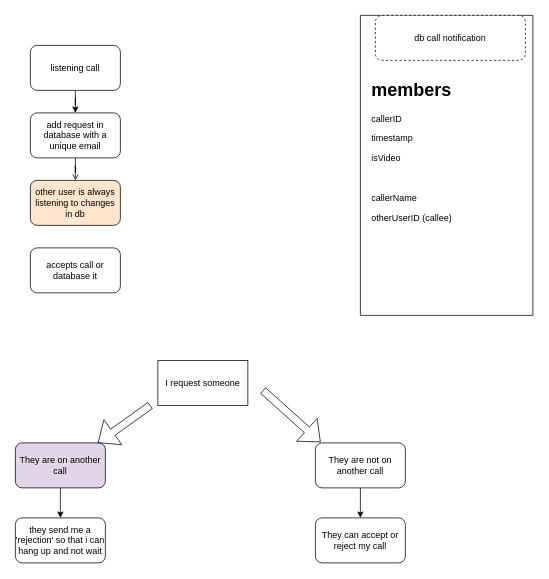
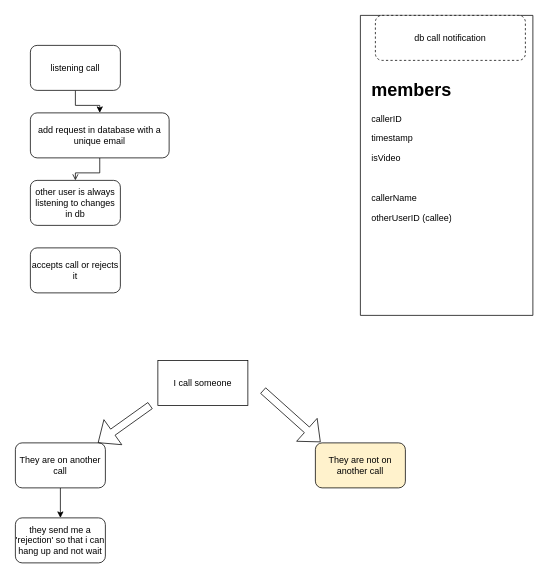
(75, 135) -> (100, 135)
(75, 203) -> (75, 203)
(75, 270) -> (75, 270)
(203, 383) -> (203, 383)
(60, 465) -> (60, 465)
(360, 465) -> (360, 465)
(360, 500) -> none
(360, 540) -> none
